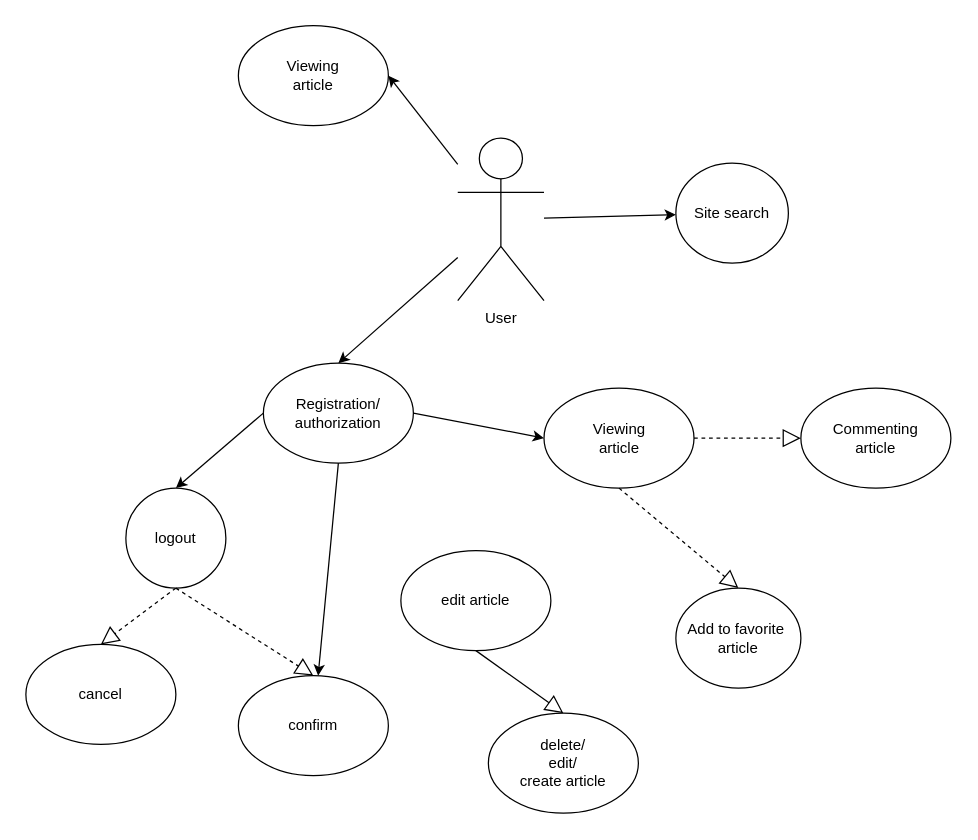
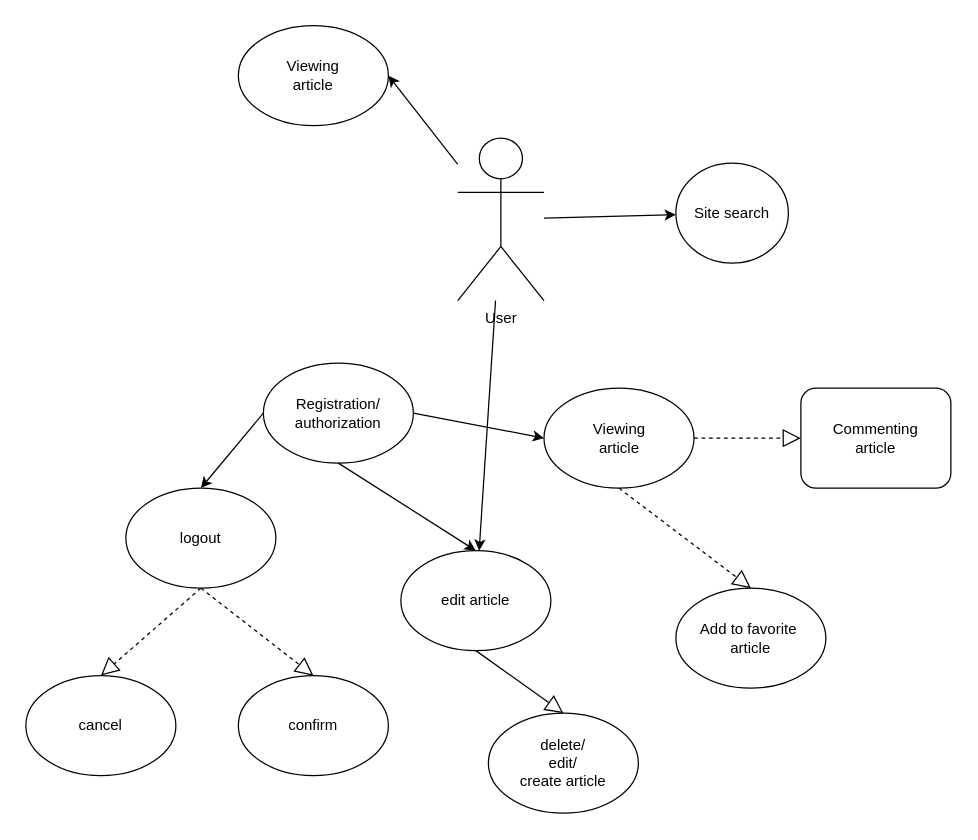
(401, 307) -> (487, 422)
(876, 438) -> (876, 438)
(176, 538) -> (201, 538)
(328, 565) -> (403, 504)
(738, 638) -> (751, 638)
(101, 694) -> (101, 726)
